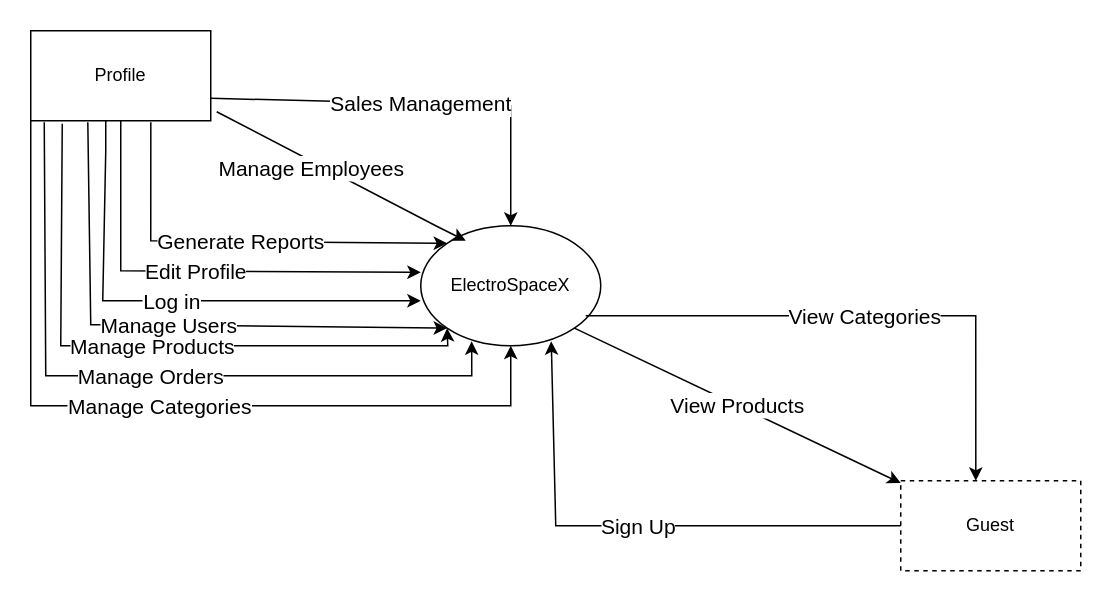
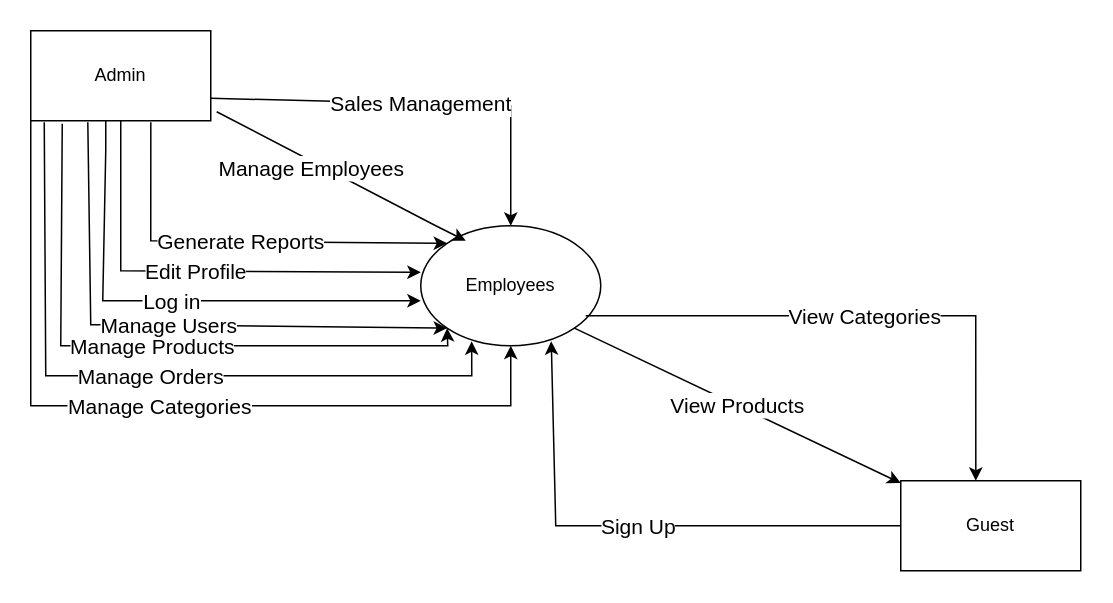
(121, 76) -> (121, 76)
(511, 286) -> (511, 286)
(991, 526) -> (991, 526)
